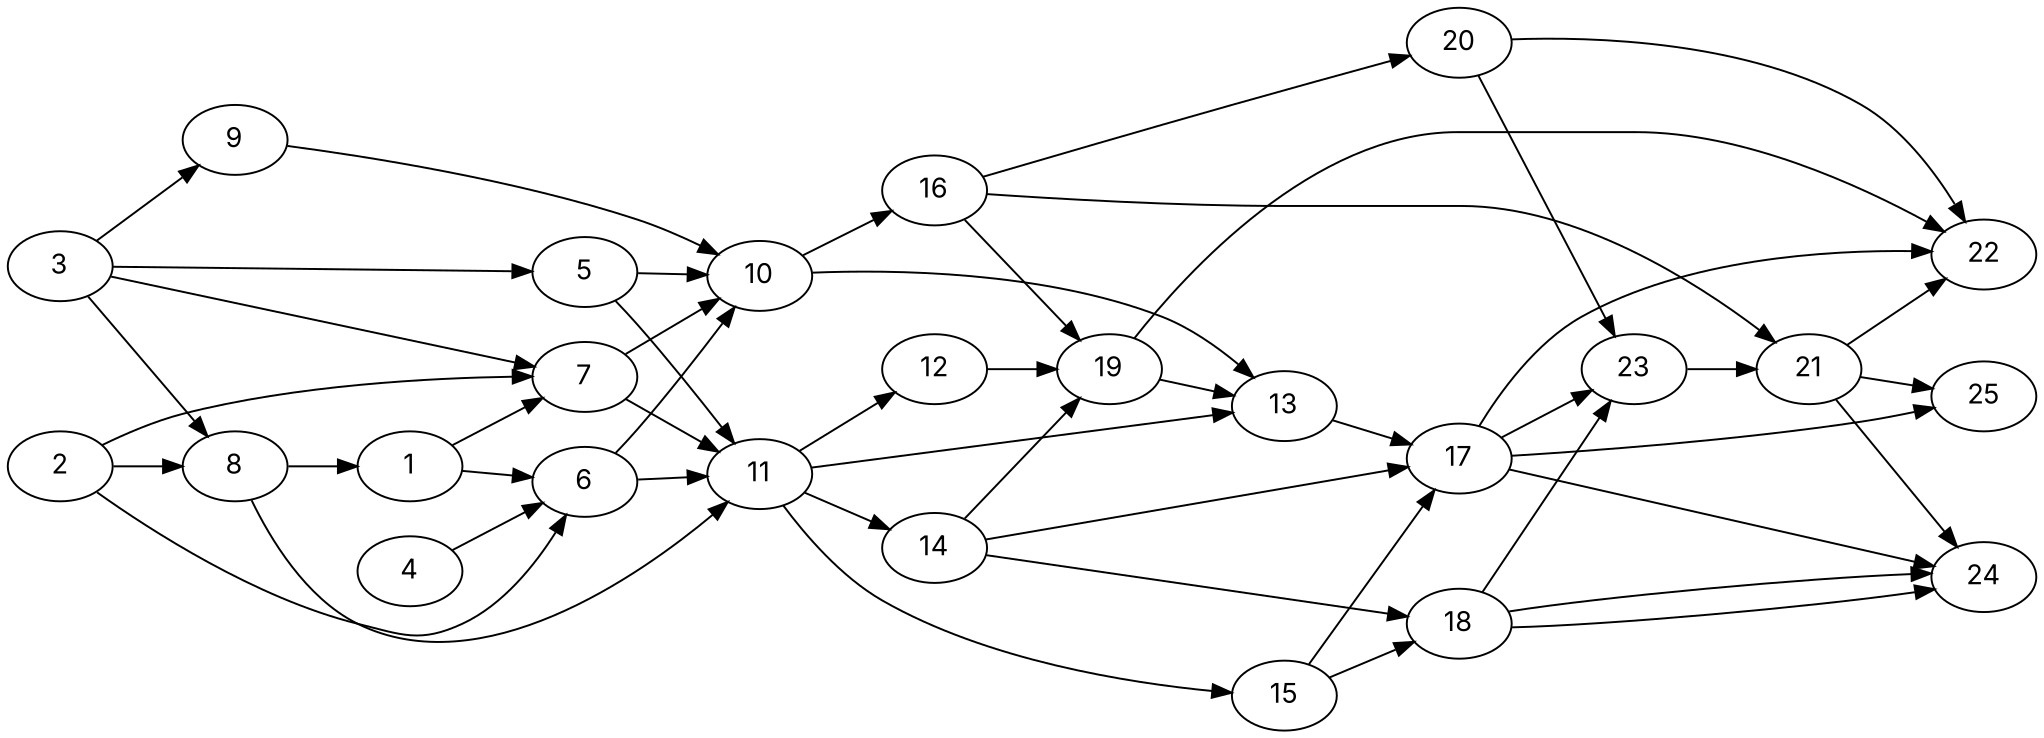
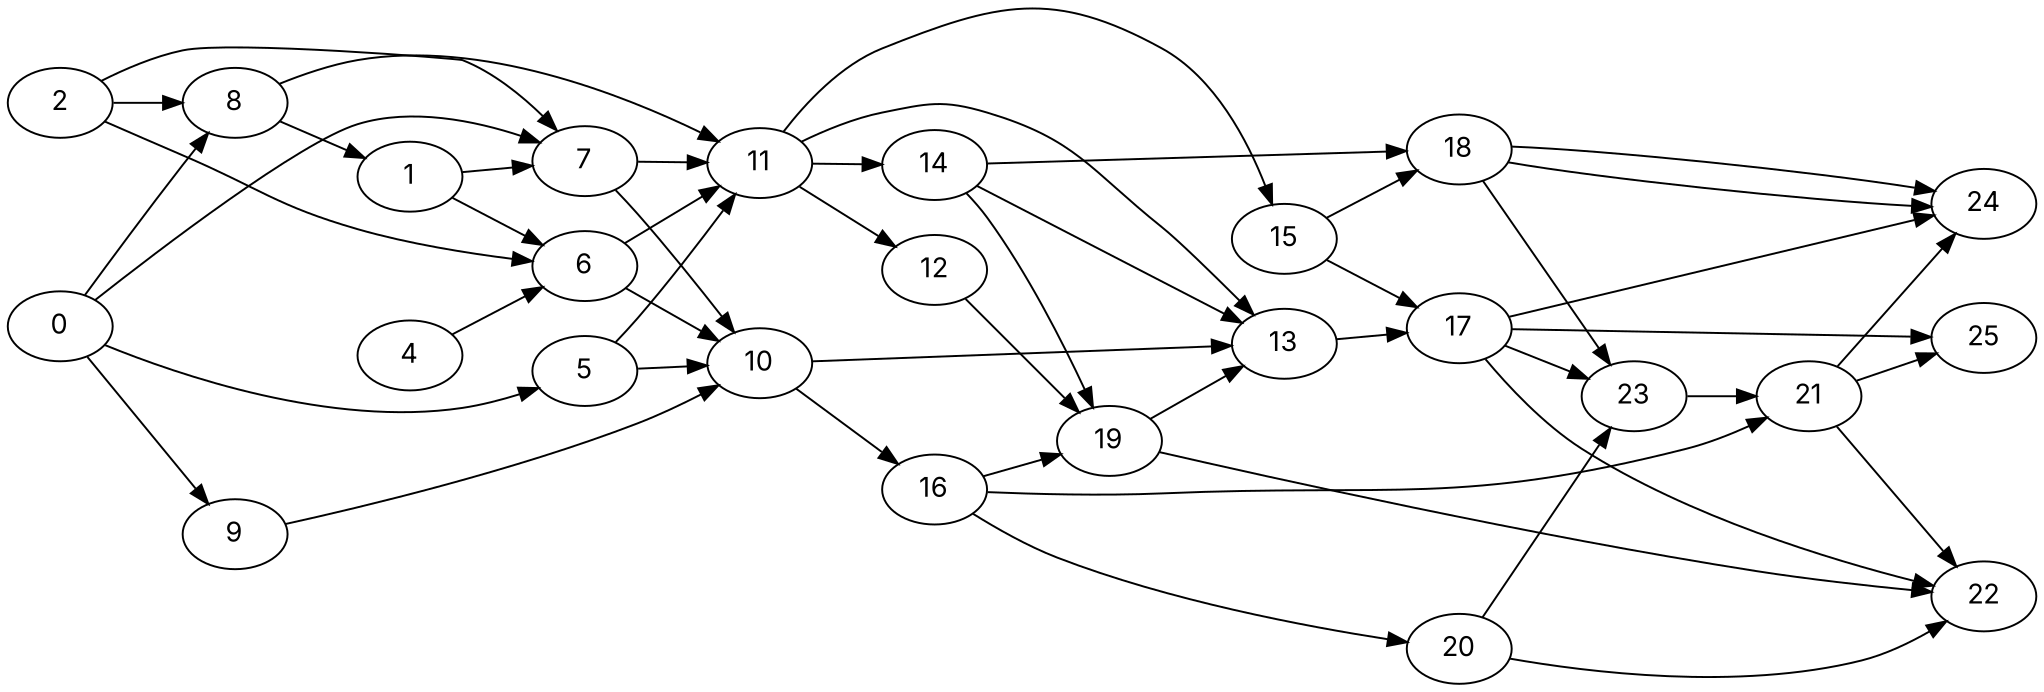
(60, 266) -> (60, 326)
(1187, 505) -> (1101, 250)
